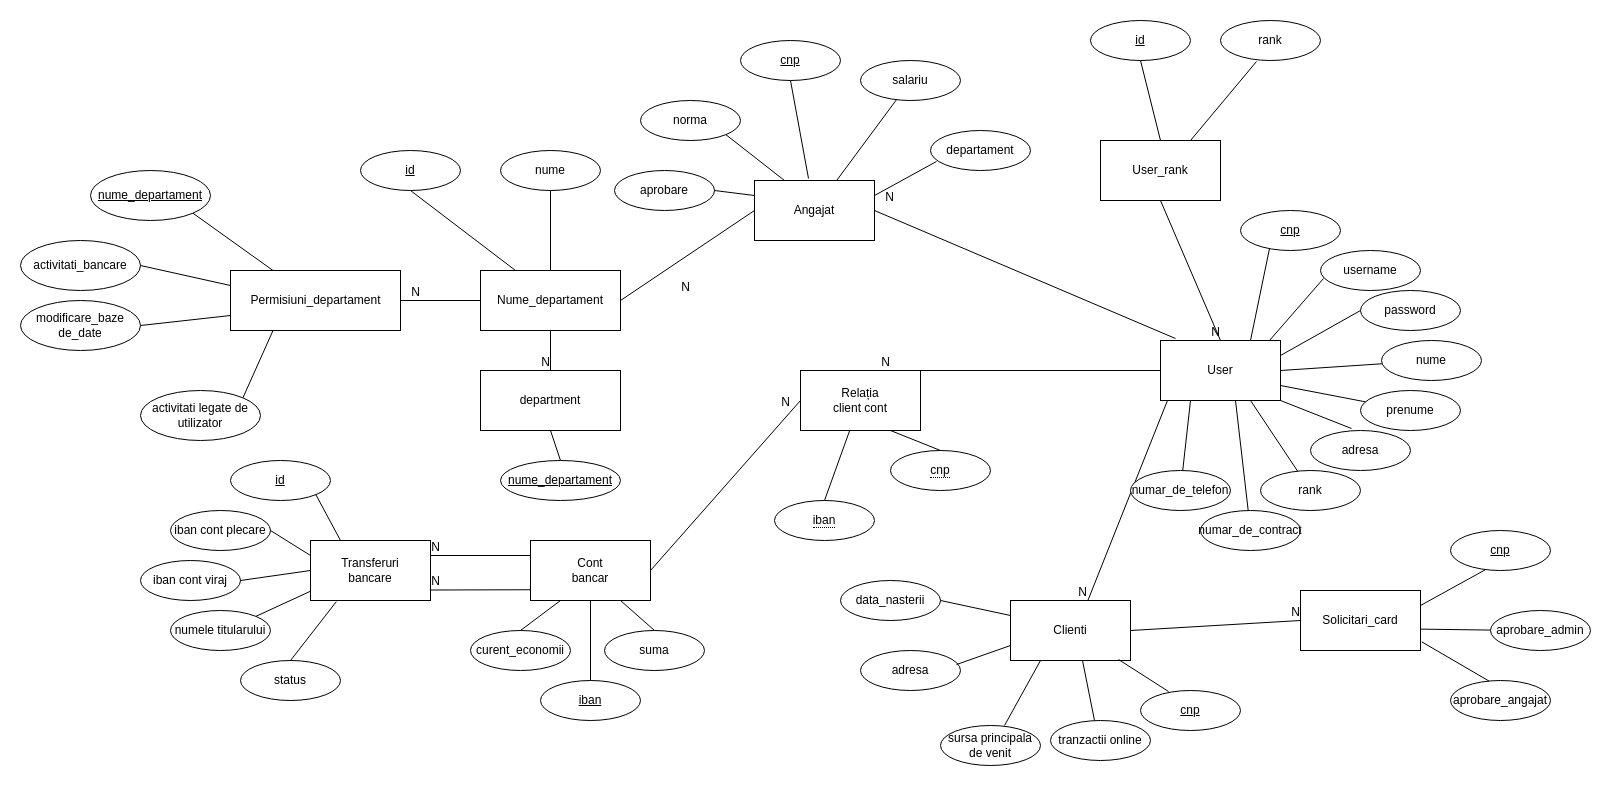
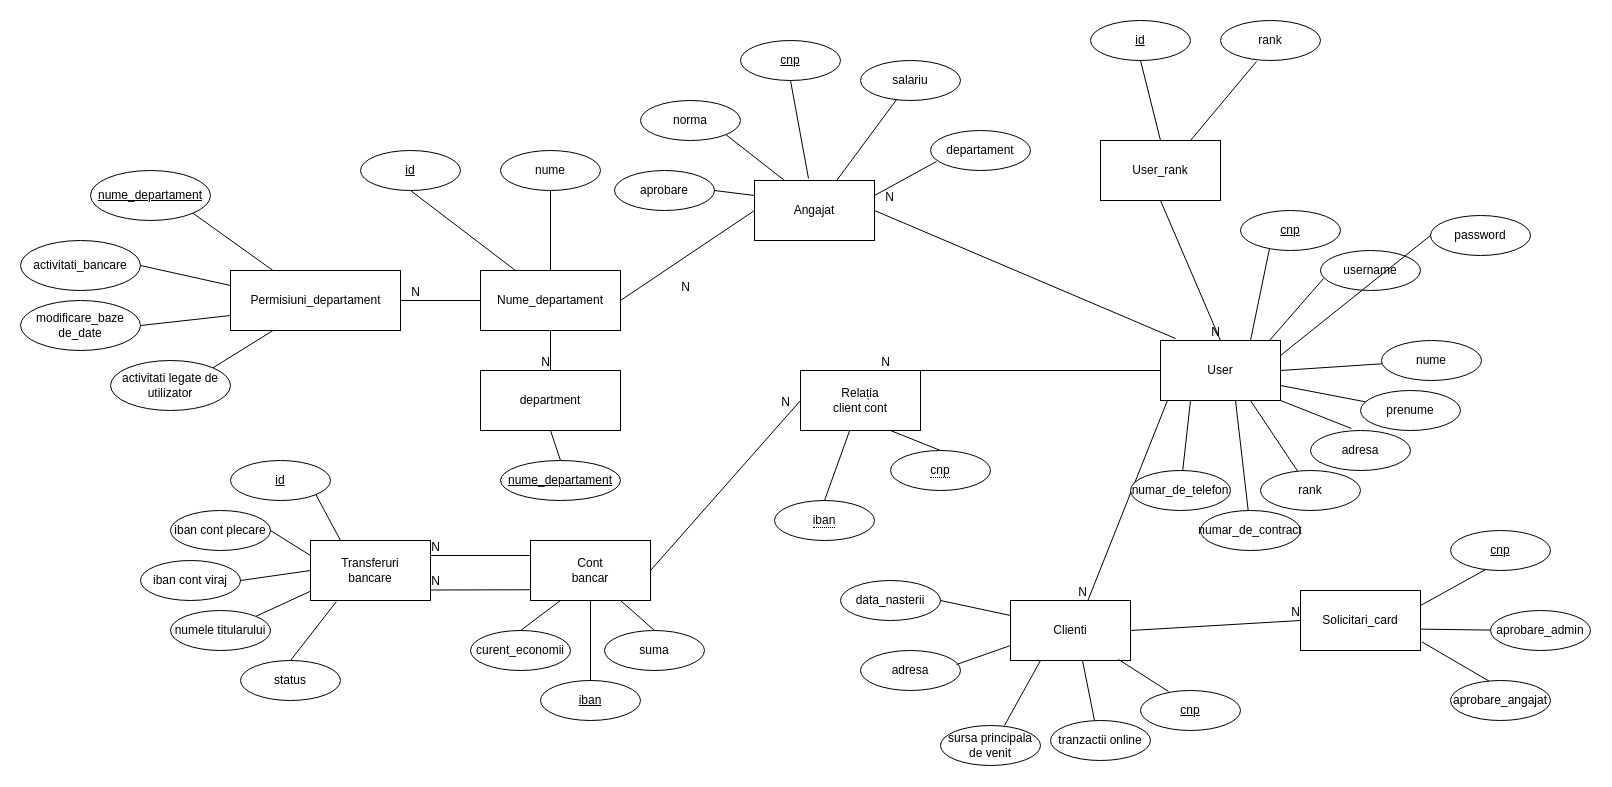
(1411, 311) -> (1481, 236)
(201, 416) -> (171, 386)
